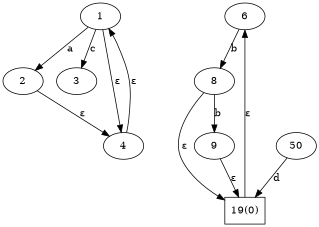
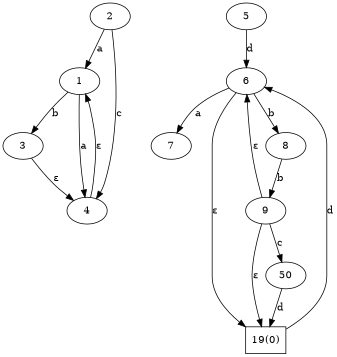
none -> (246, 16)
(65, 47) -> (97, 45)
(93, 49) -> (56, 114)
(118, 81) -> (84, 146)
(83, 114) -> (119, 114)
(248, 114) -> (331, 211)
none -> (171, 146)
(179, 149) -> (212, 209)
none -> (252, 150)
none -> (48, 178)
none -> (275, 239)
